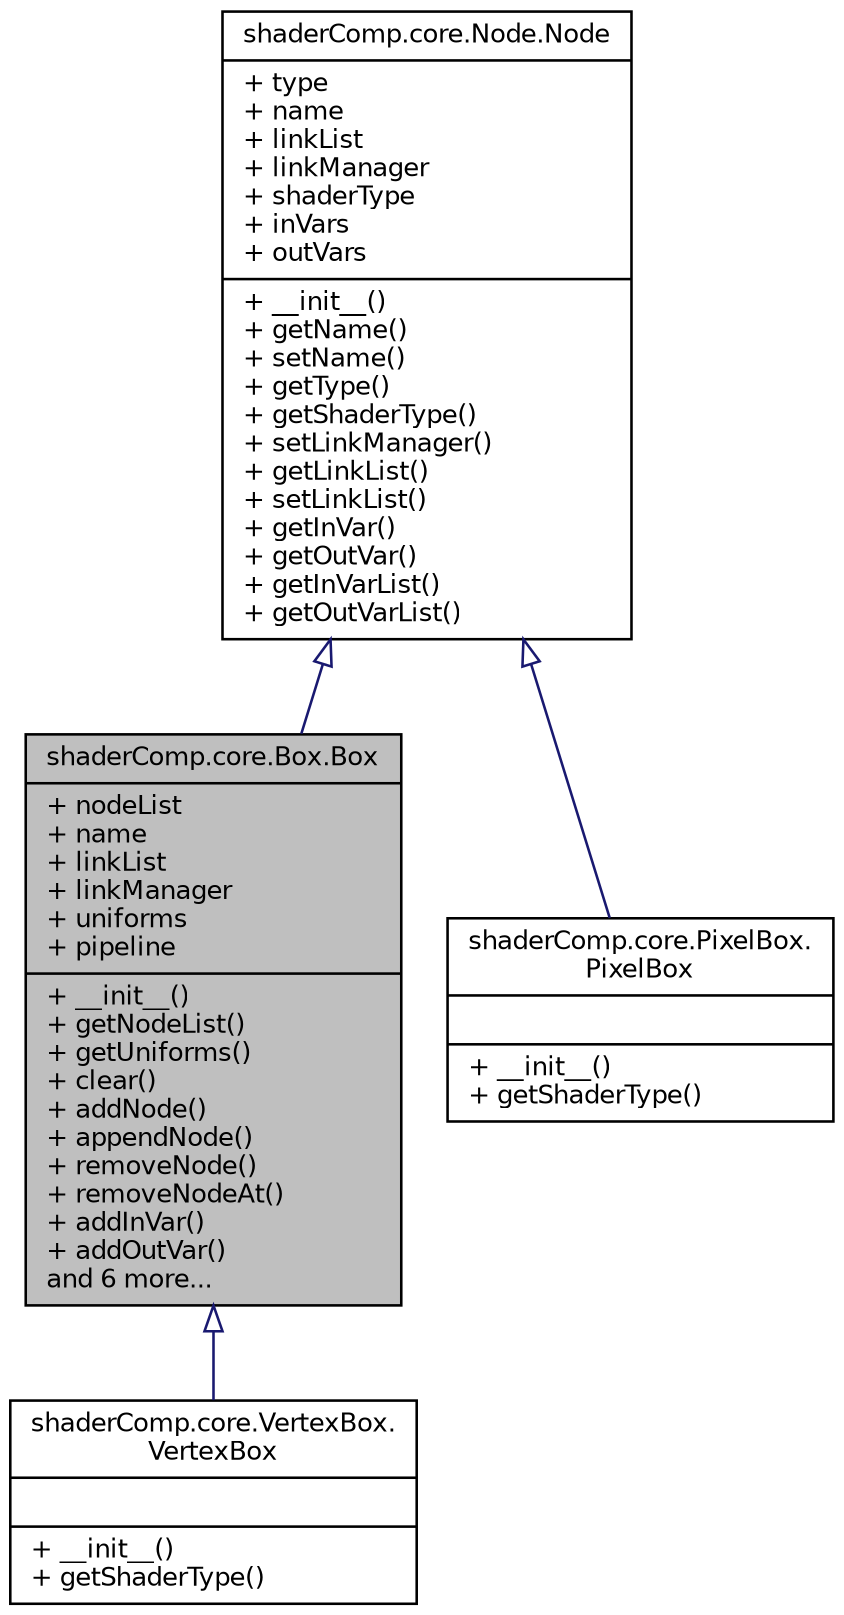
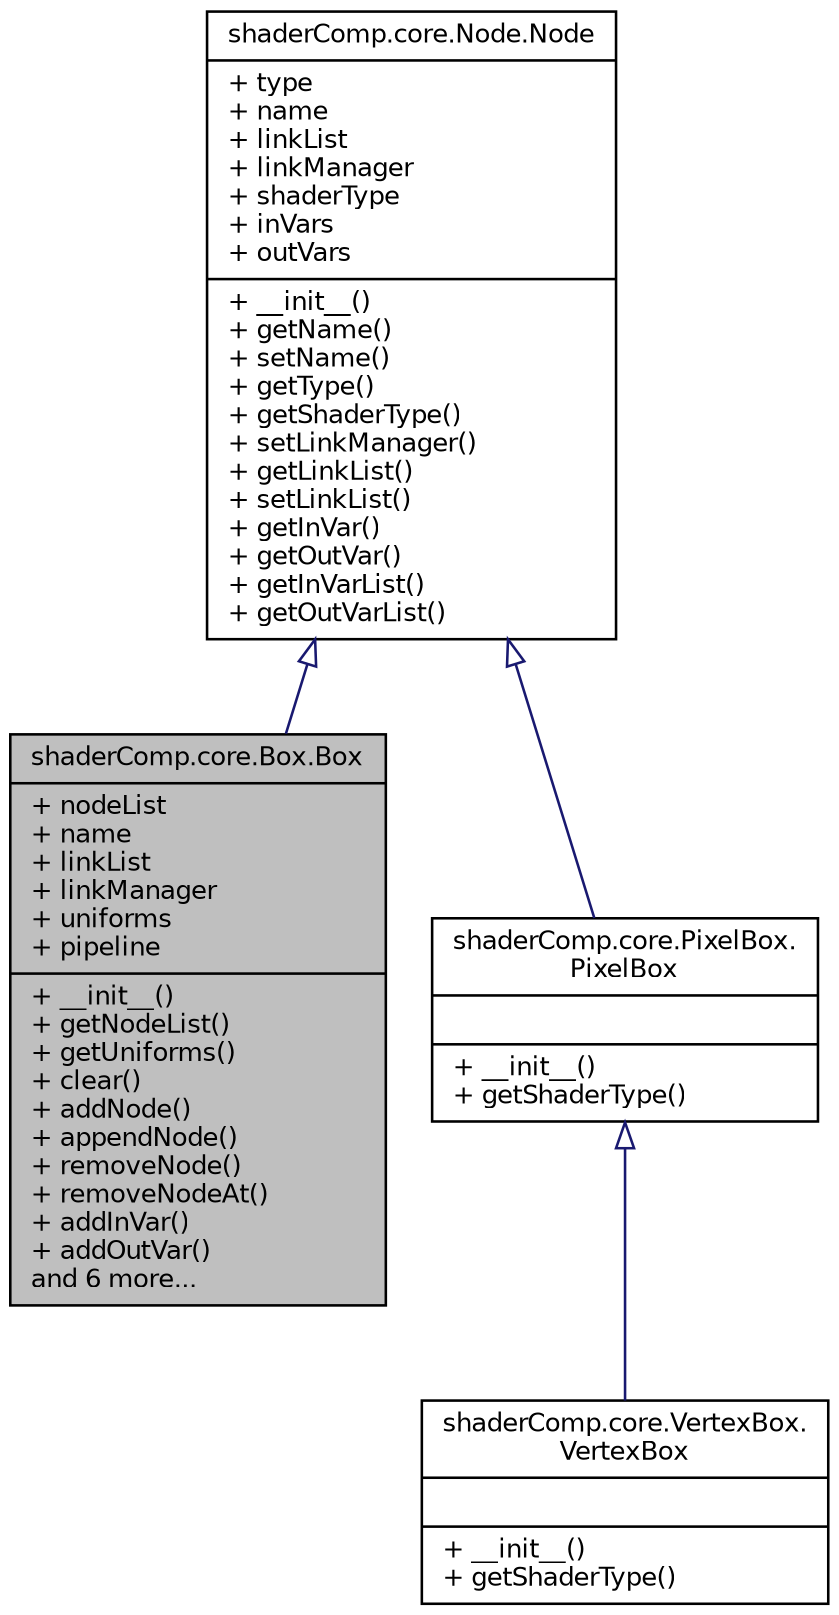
(213, 1366) -> (625, 1274)
